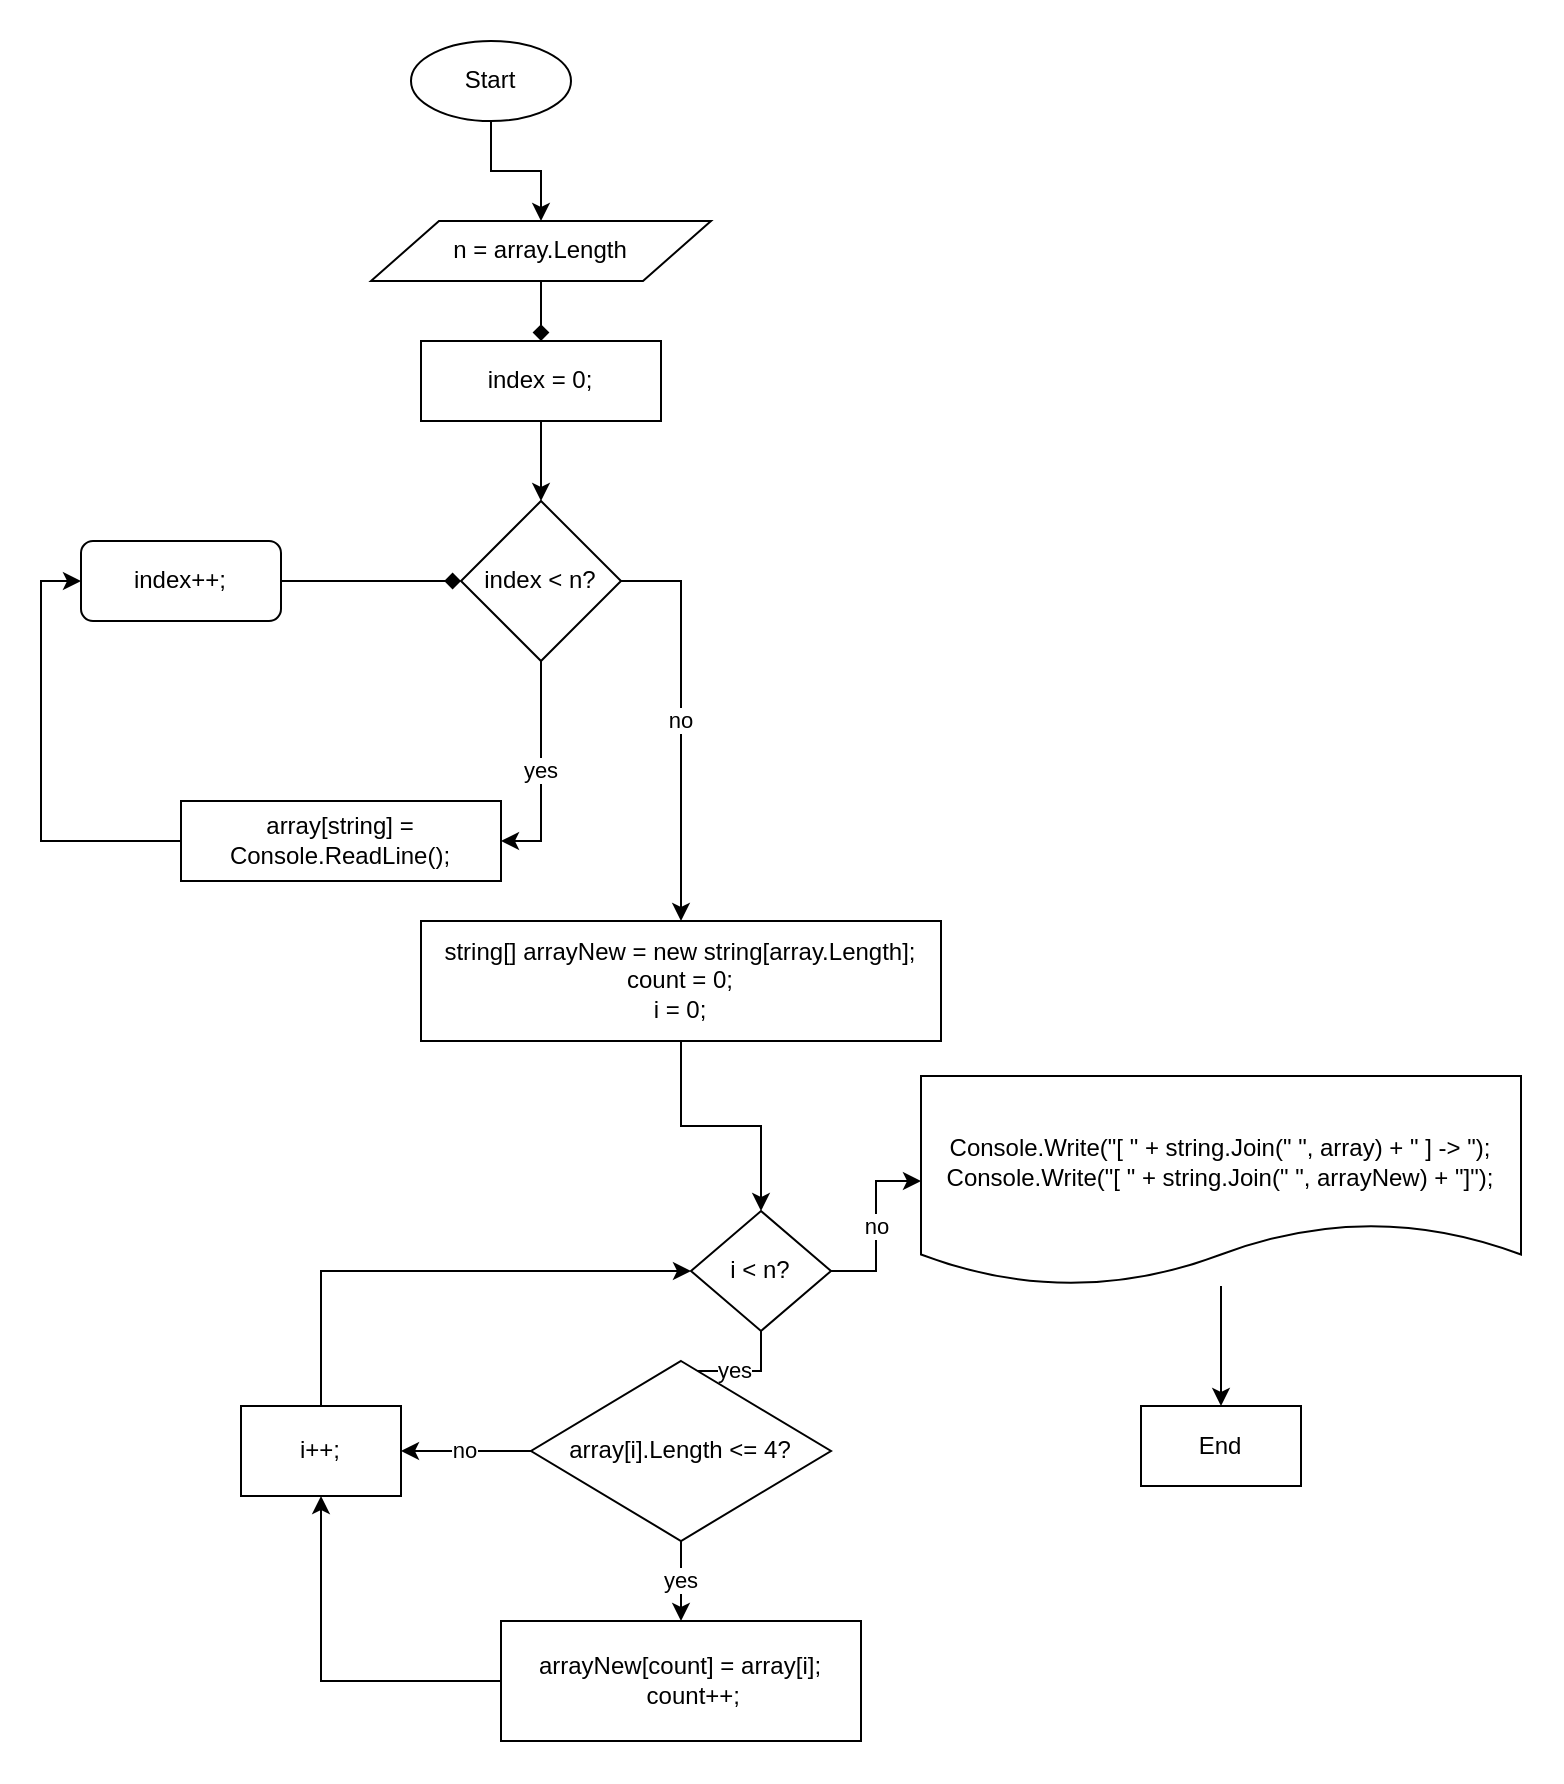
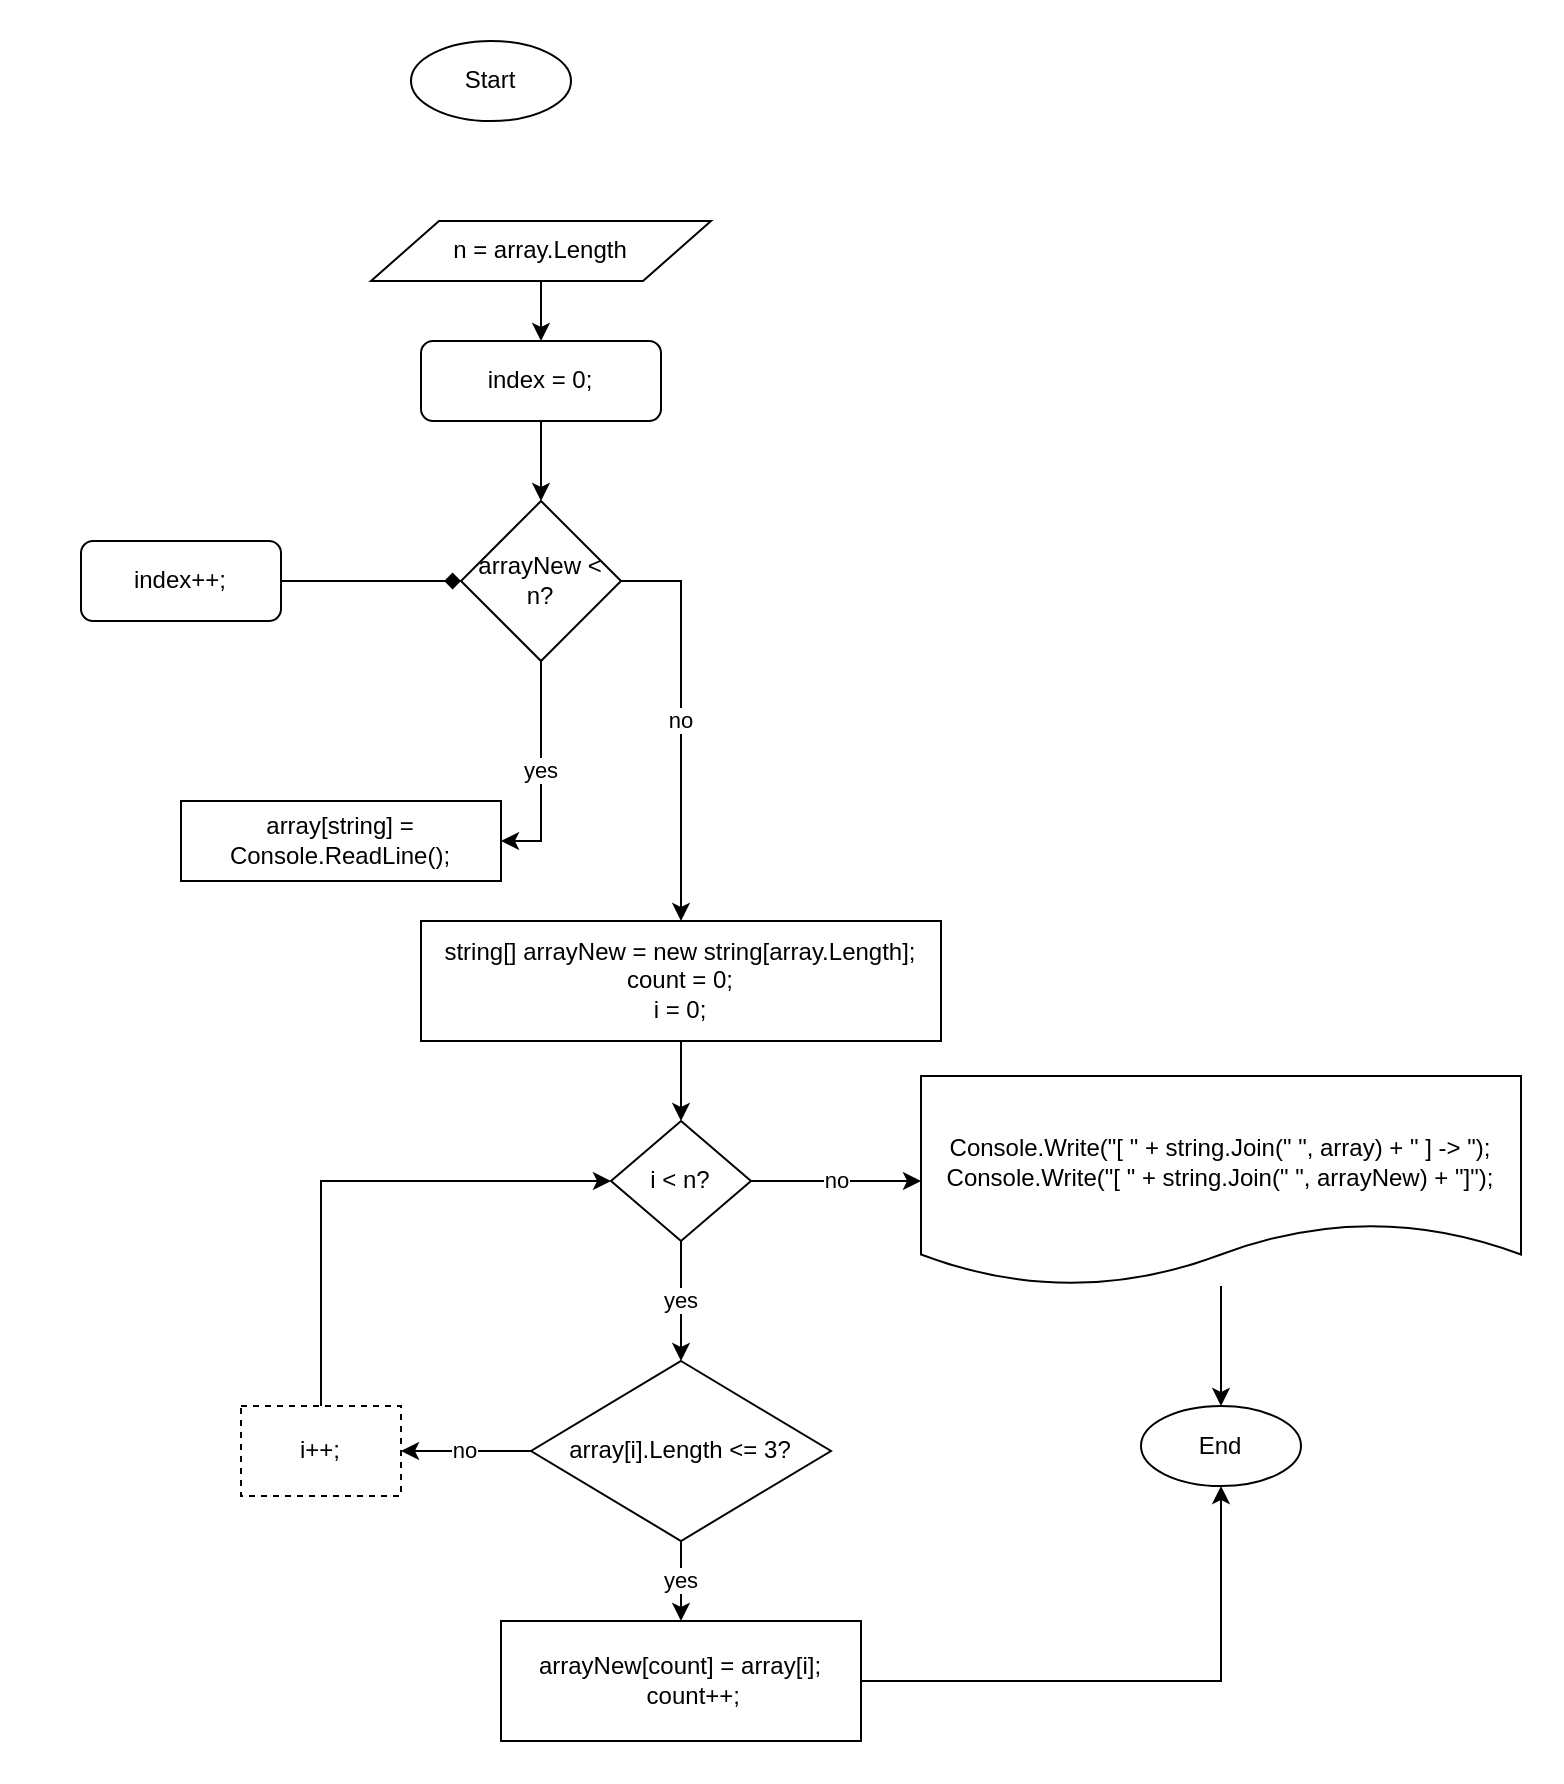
(509, 171) -> none
(541, 325) -> (541, 326)
(541, 381) -> (541, 381)
(541, 581) -> (541, 581)
(41, 768) -> none
(761, 1271) -> (681, 1181)
(1221, 1446) -> (1221, 1446)
(321, 1451) -> (321, 1451)
(681, 1451) -> (681, 1451)
(325, 1681) -> (1132, 1681)
